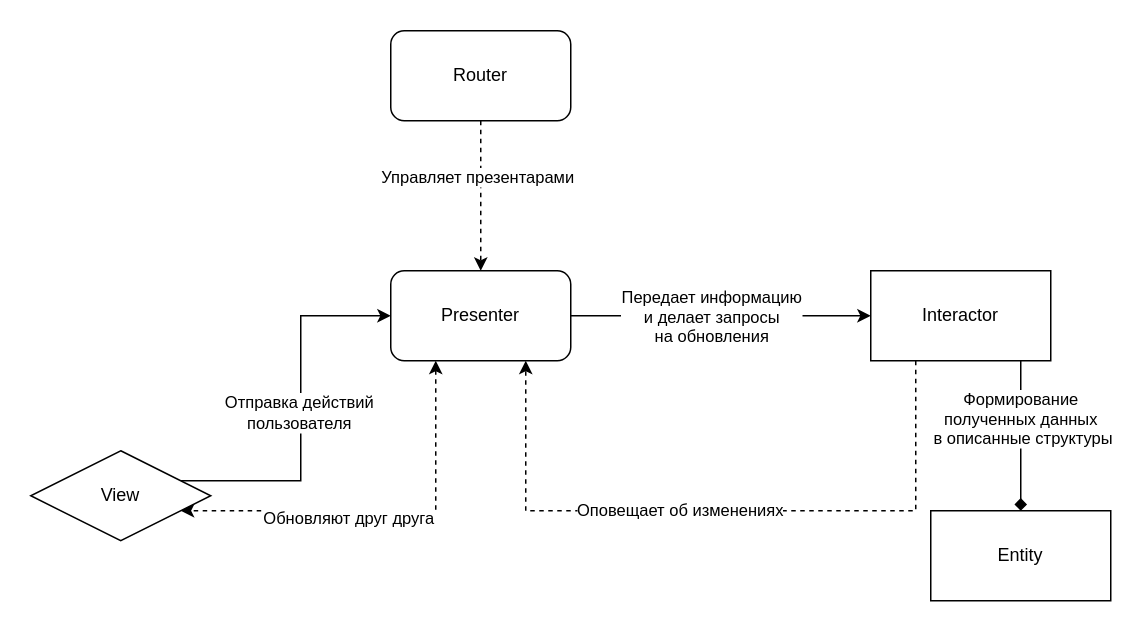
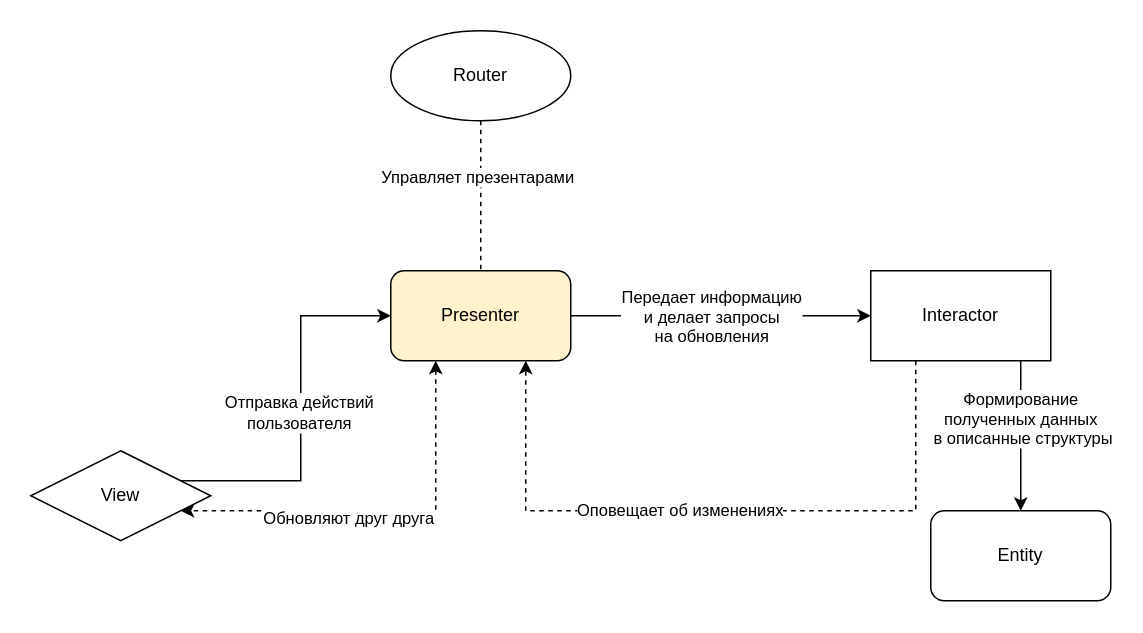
(481, 76) -> (481, 76)
(481, 259) -> (481, 264)
(481, 316) -> (481, 316)
(1021, 498) -> (1021, 499)
(1021, 556) -> (1021, 556)
